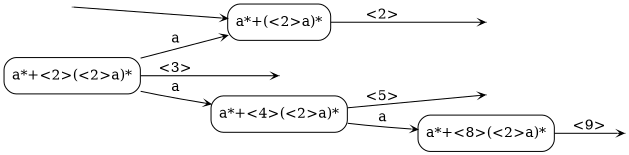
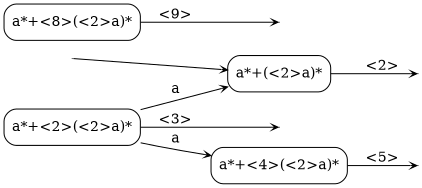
(379, 127) -> none
